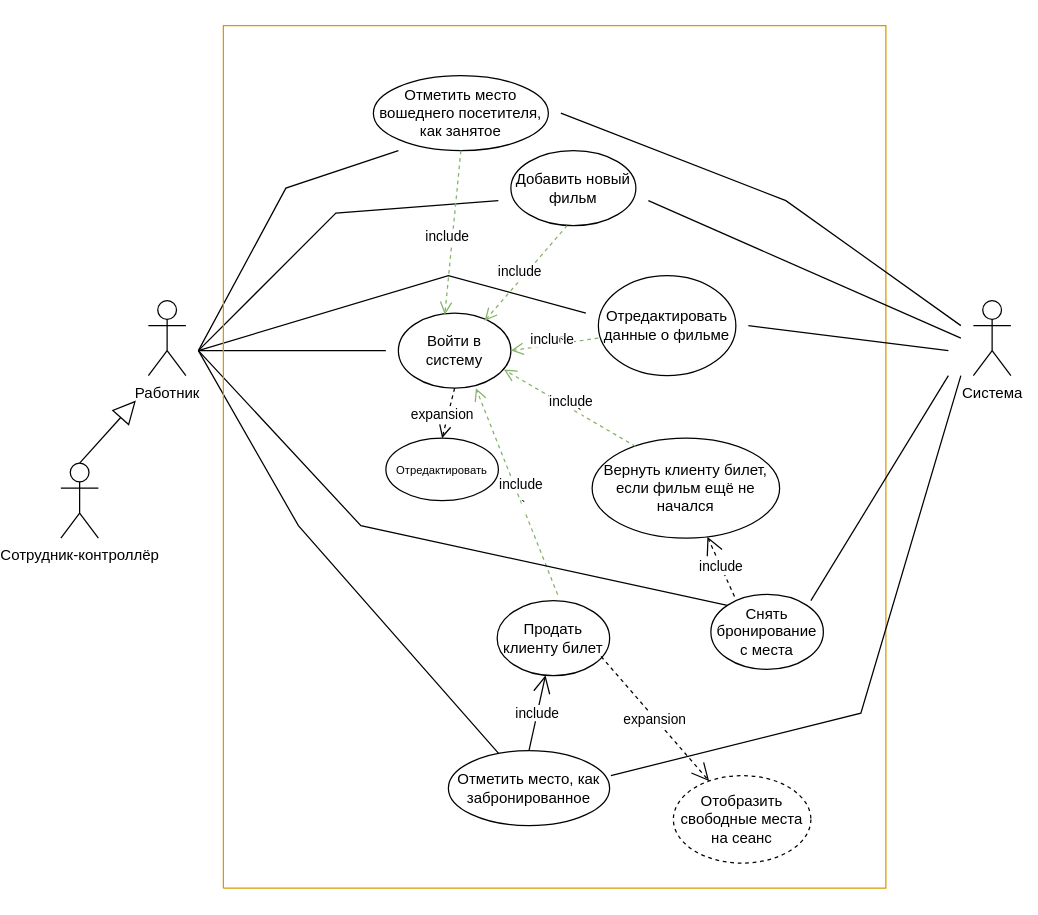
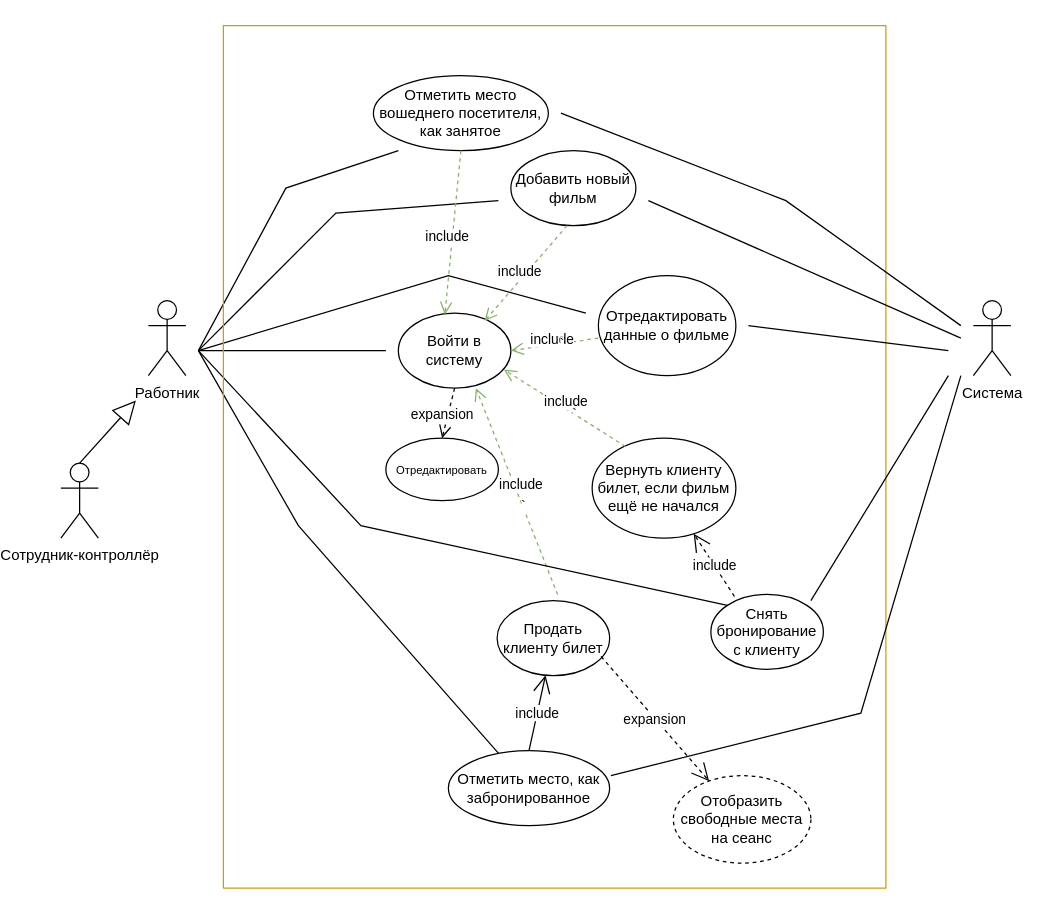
(686, 488) -> (664, 488)
(767, 632) -> (767, 632)
